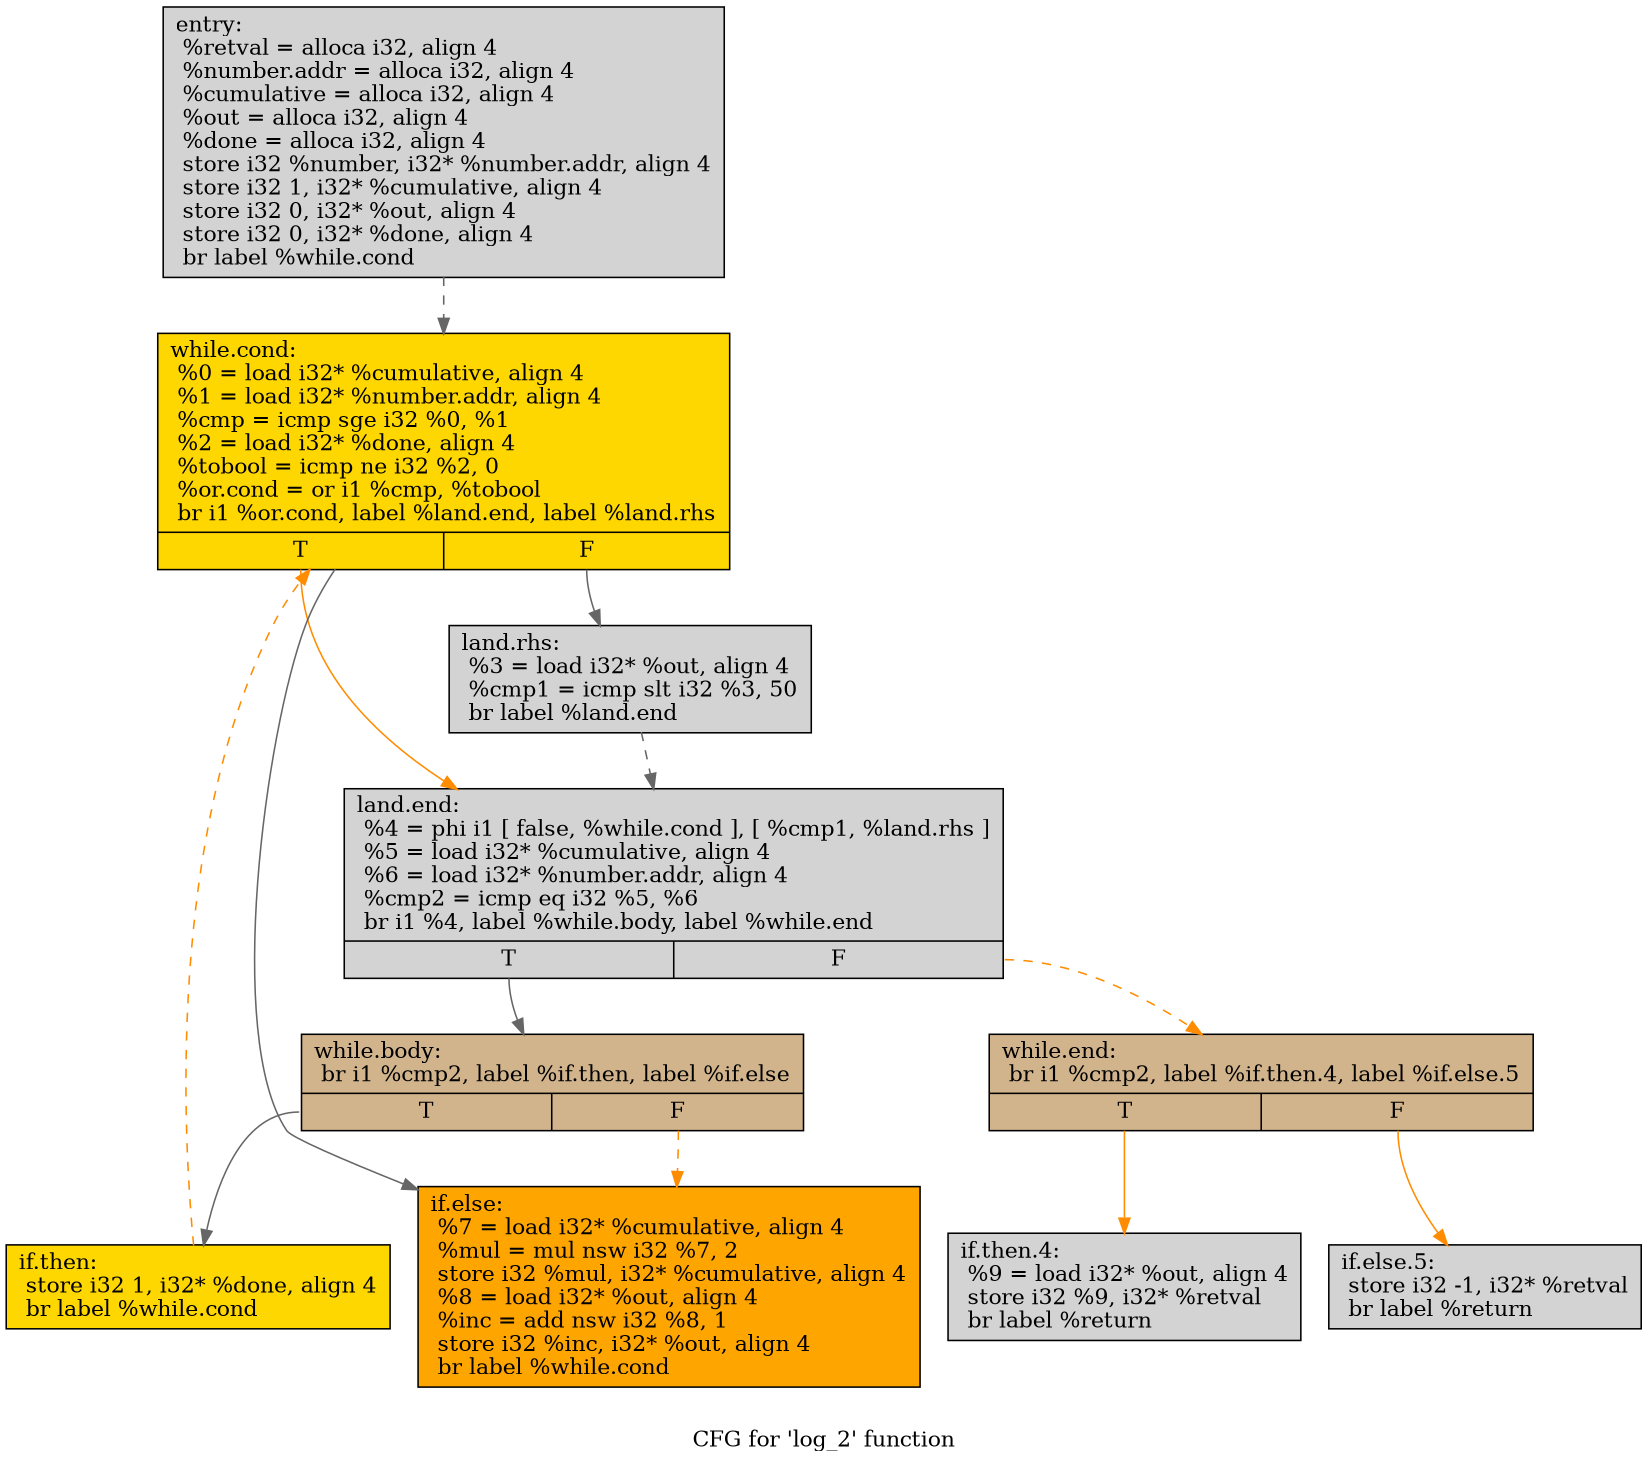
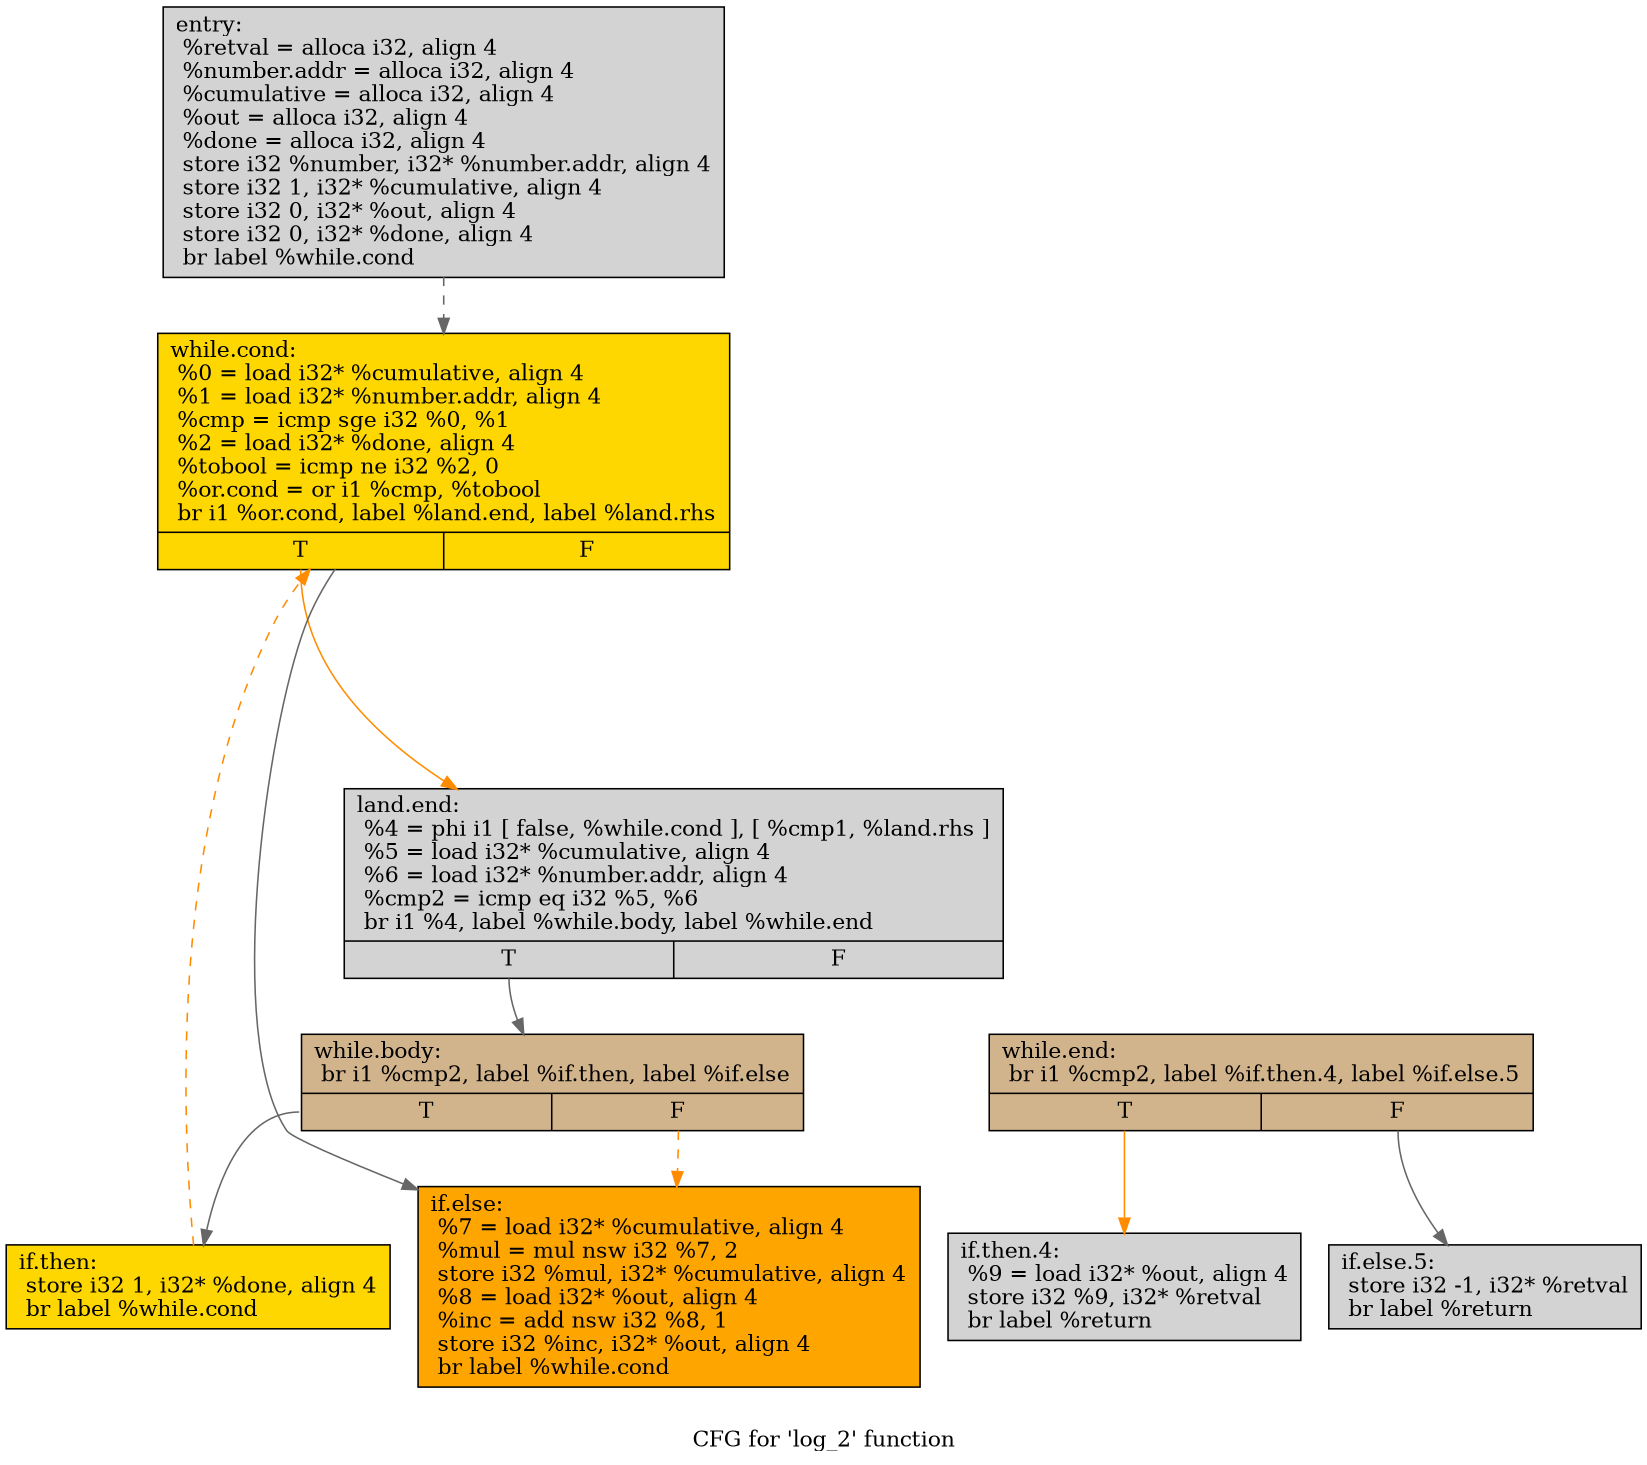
(630, 679) -> none
(1101, 980) -> none
(1410, 1185) -> (1410, 1185)
